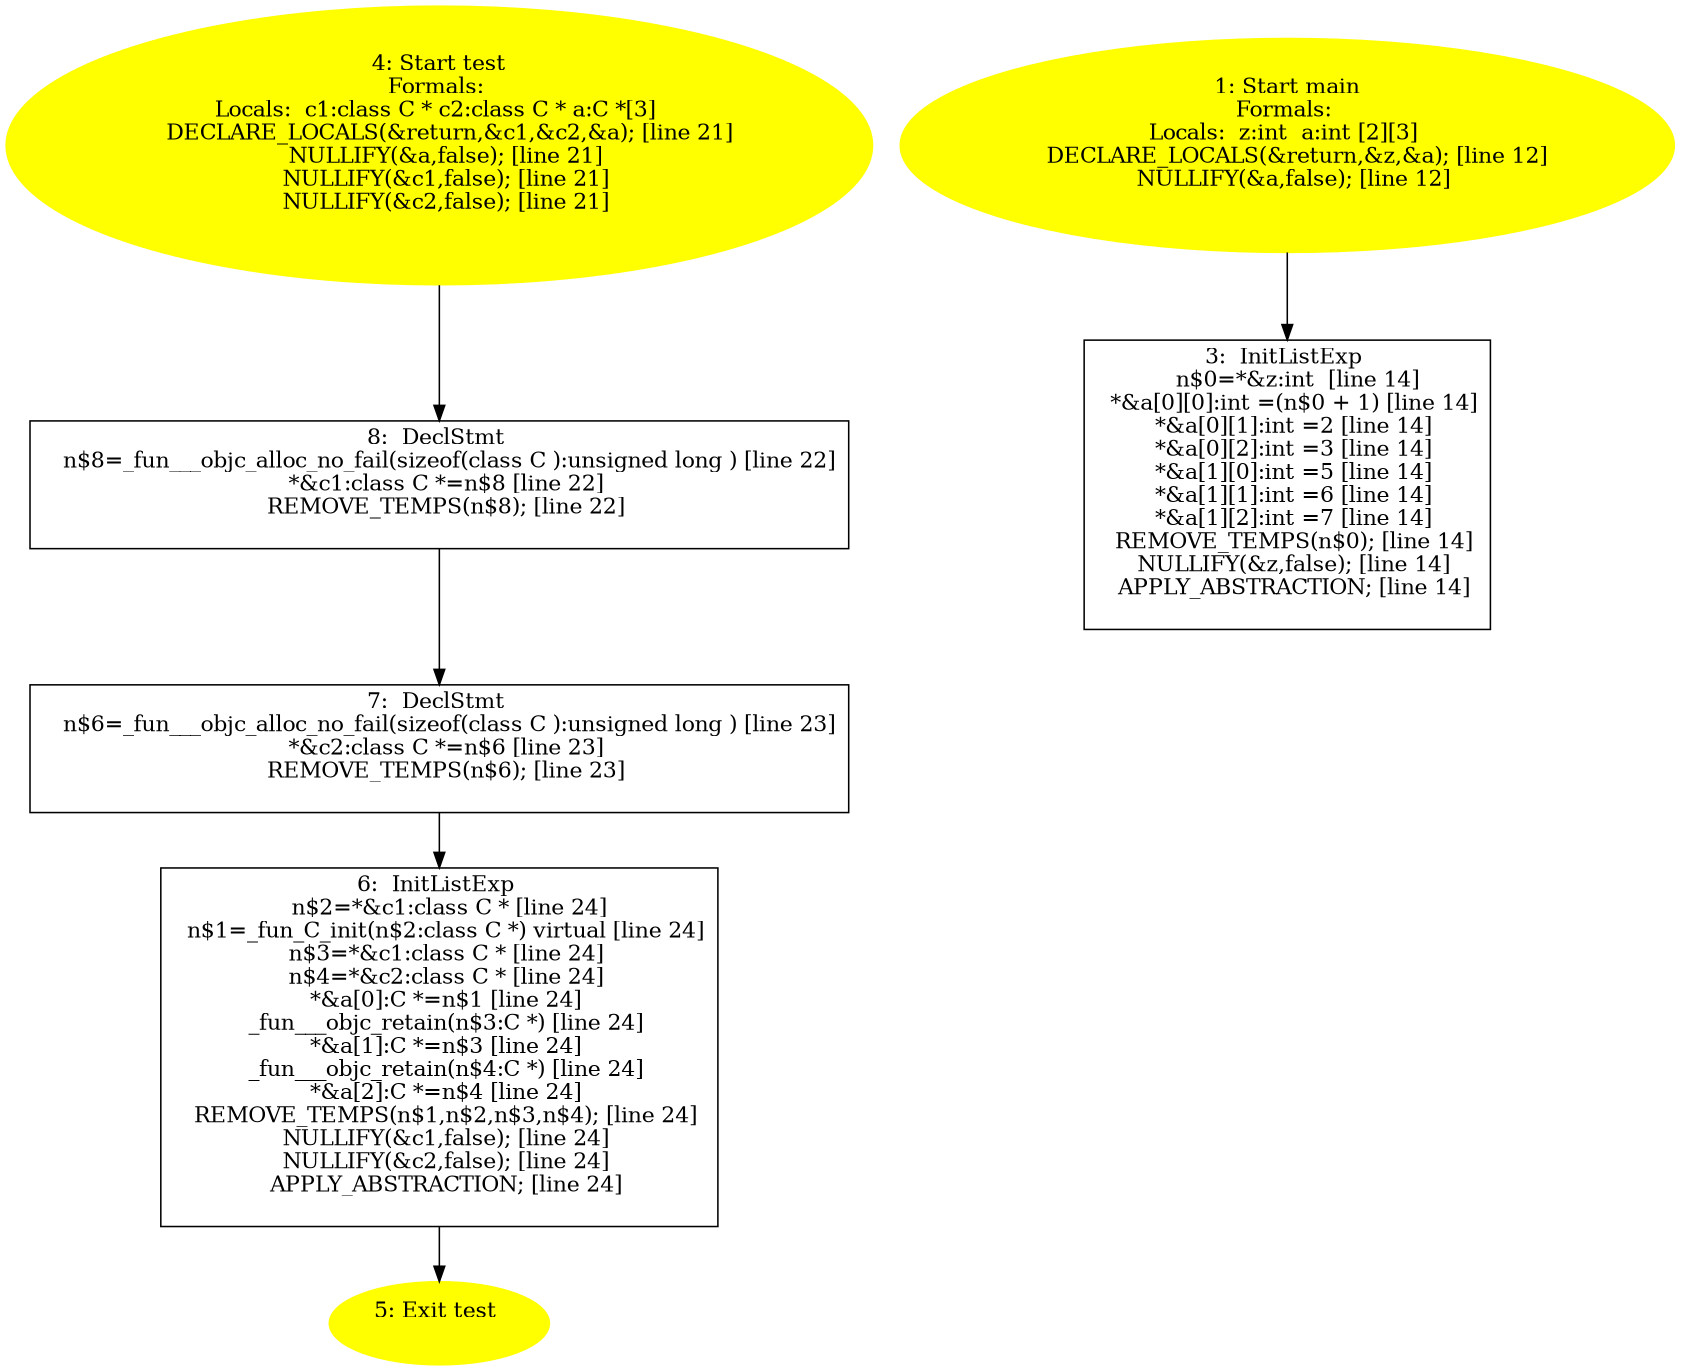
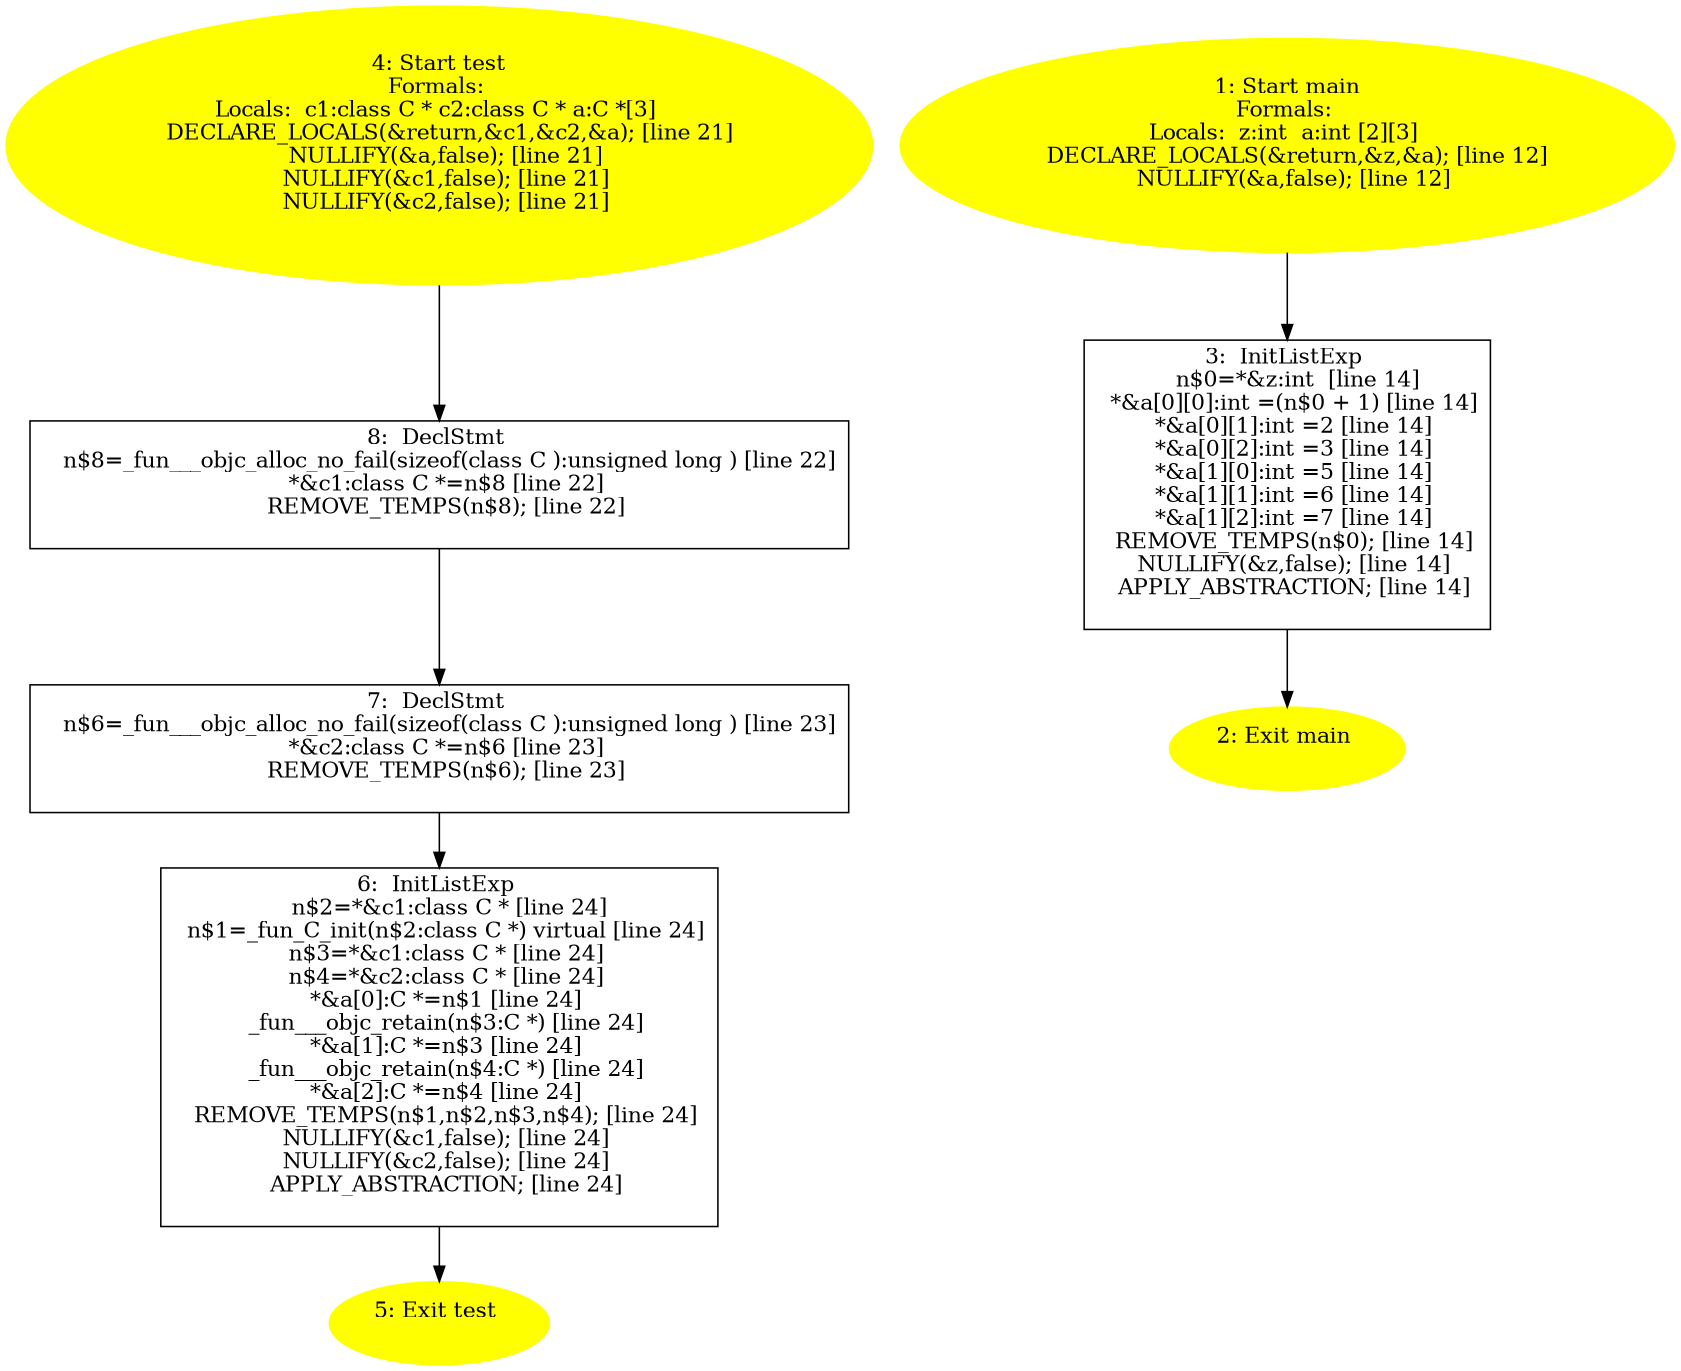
none -> (1287, 749)
